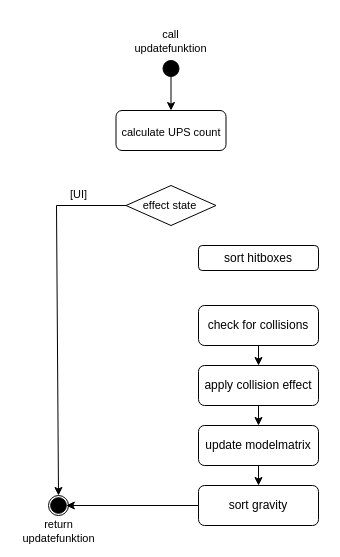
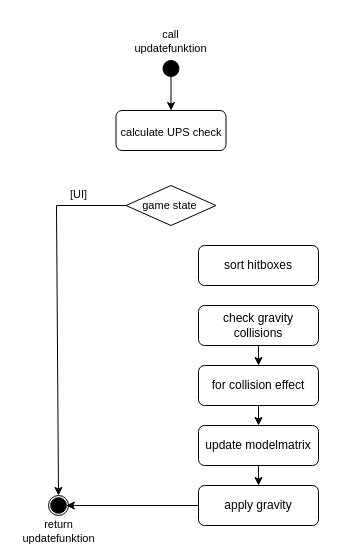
(172, 131) -> (172, 131)
(172, 206) -> (172, 206)
(259, 258) -> (259, 266)
(259, 326) -> (259, 326)
(259, 386) -> (259, 386)
(259, 506) -> (259, 506)
